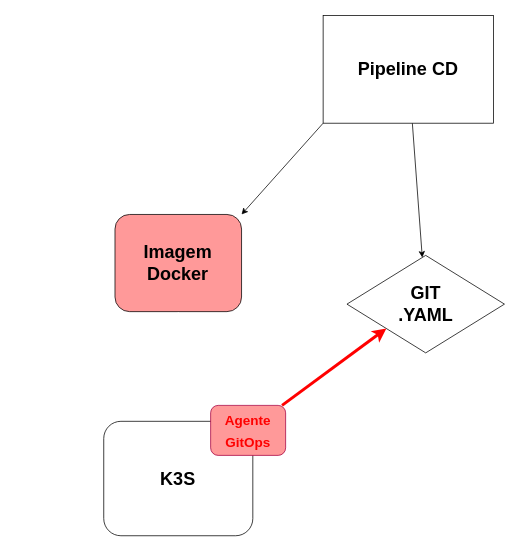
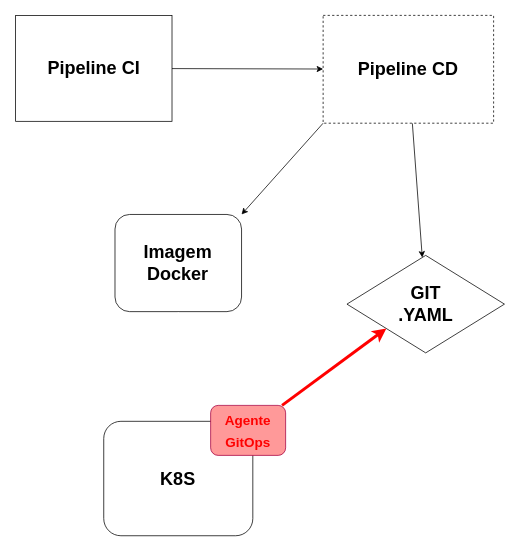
none -> (94, 68)
none -> (216, 69)
(408, 69) -> (408, 69)
(178, 263) -> (178, 263)
(178, 479) -> (178, 479)
